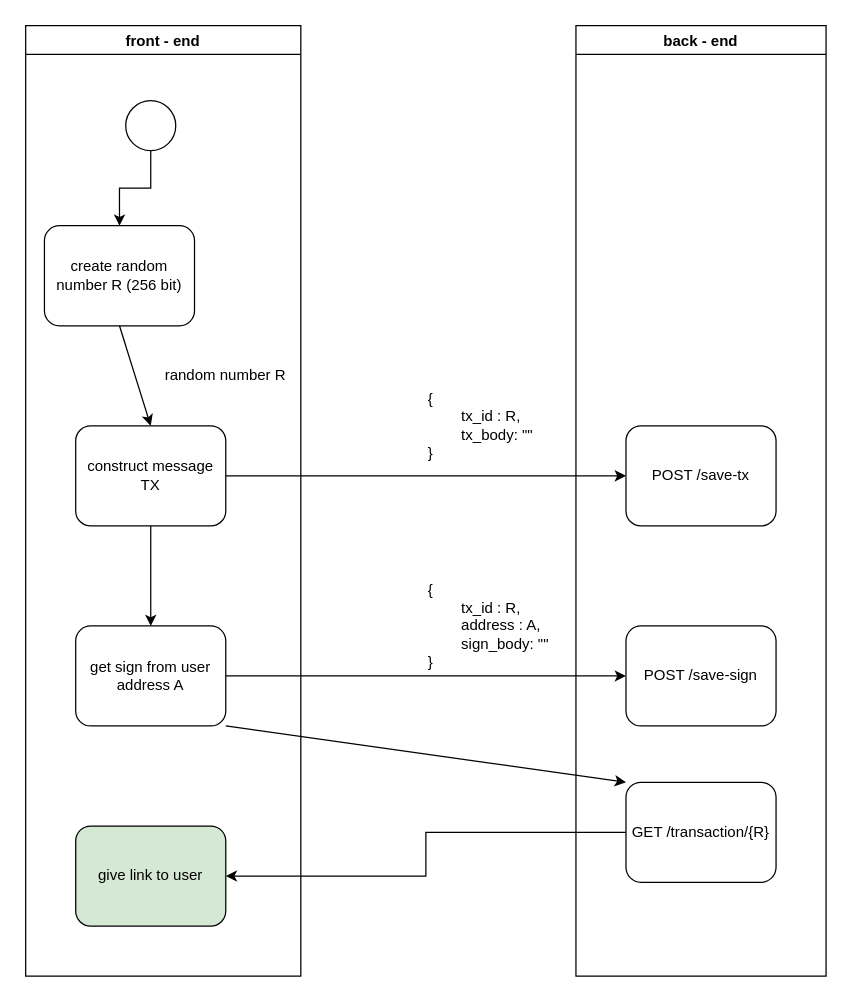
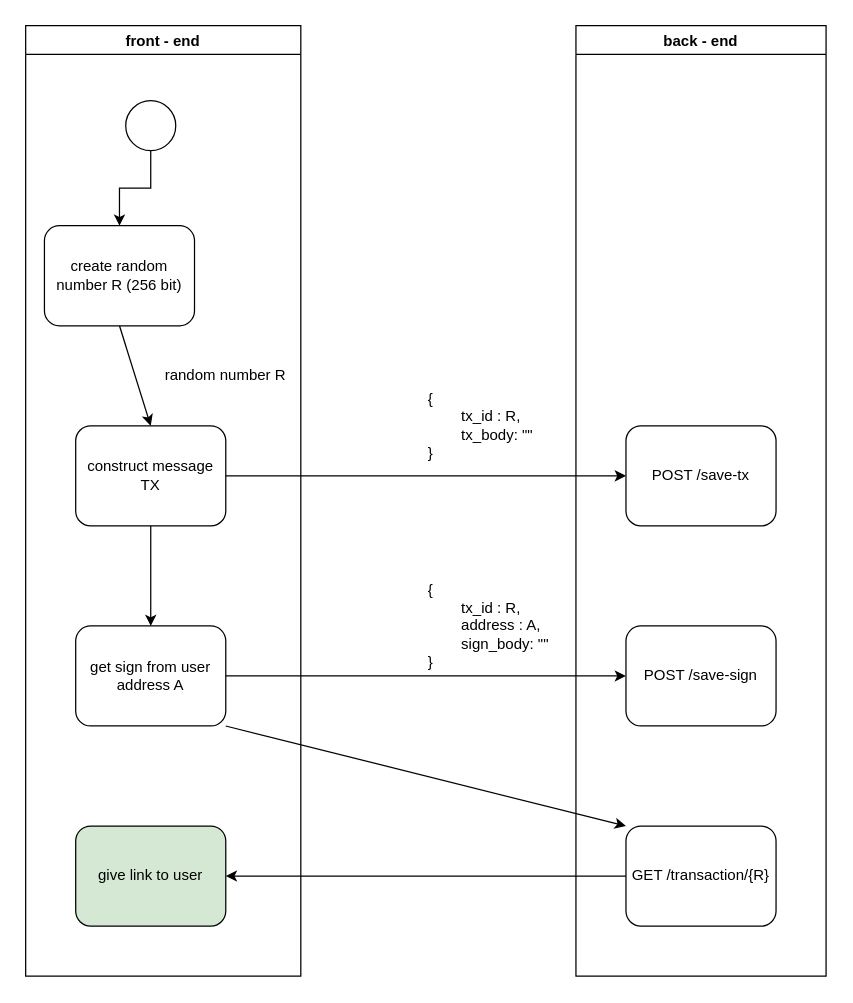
(701, 832) -> (701, 876)
